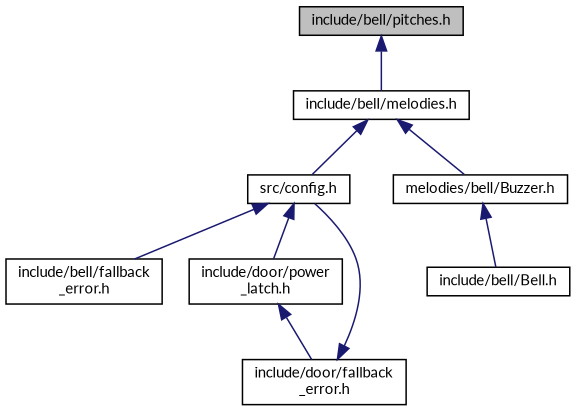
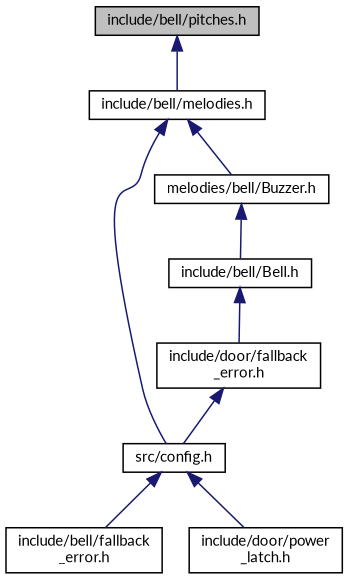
(299, 338) -> (239, 323)
